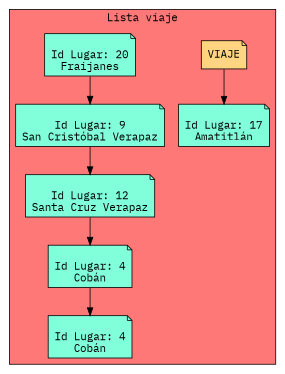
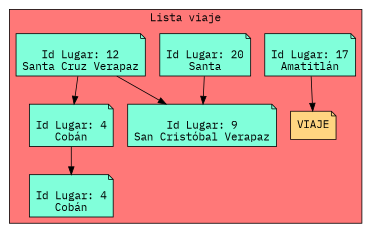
(90, 55) -> (205, 55)
(224, 83) -> (312, 90)
(90, 157) -> (138, 88)
